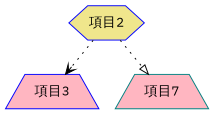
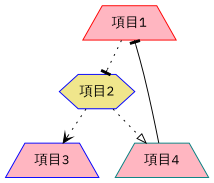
none -> (129, 23)
(162, 92) -> (162, 160)
